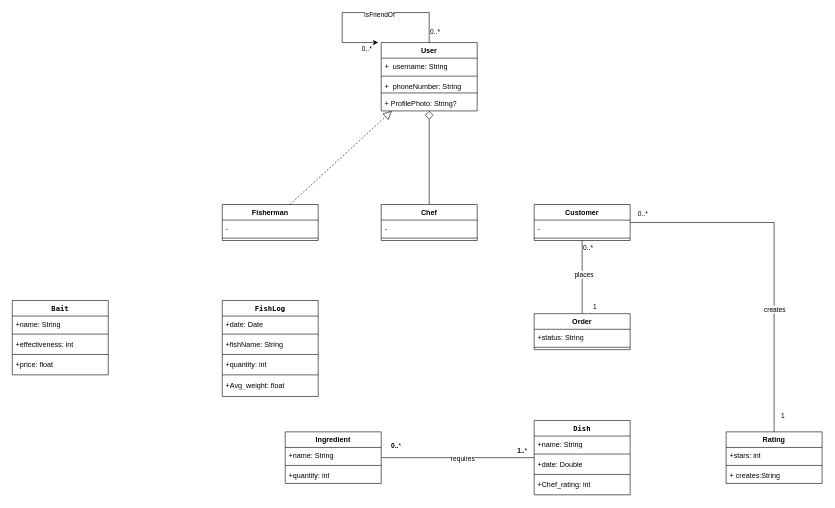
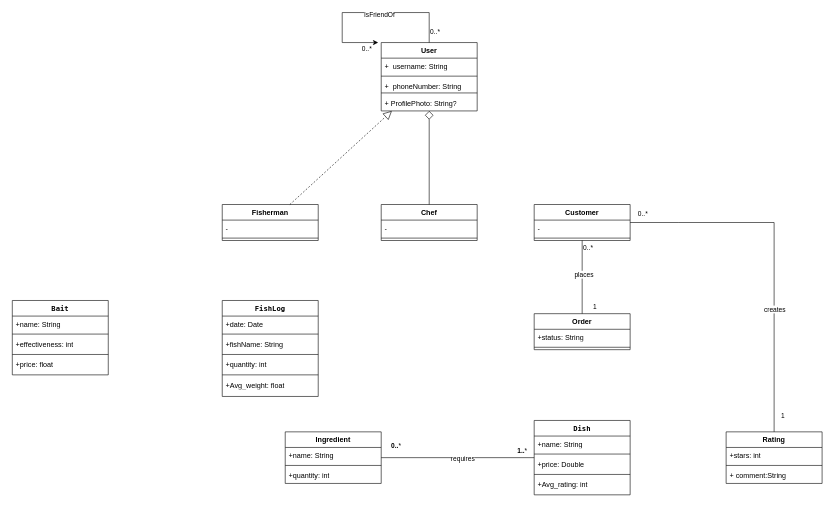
(561, 465) -> (562, 465)
(759, 476) -> (759, 476)
(568, 485) -> (566, 485)
